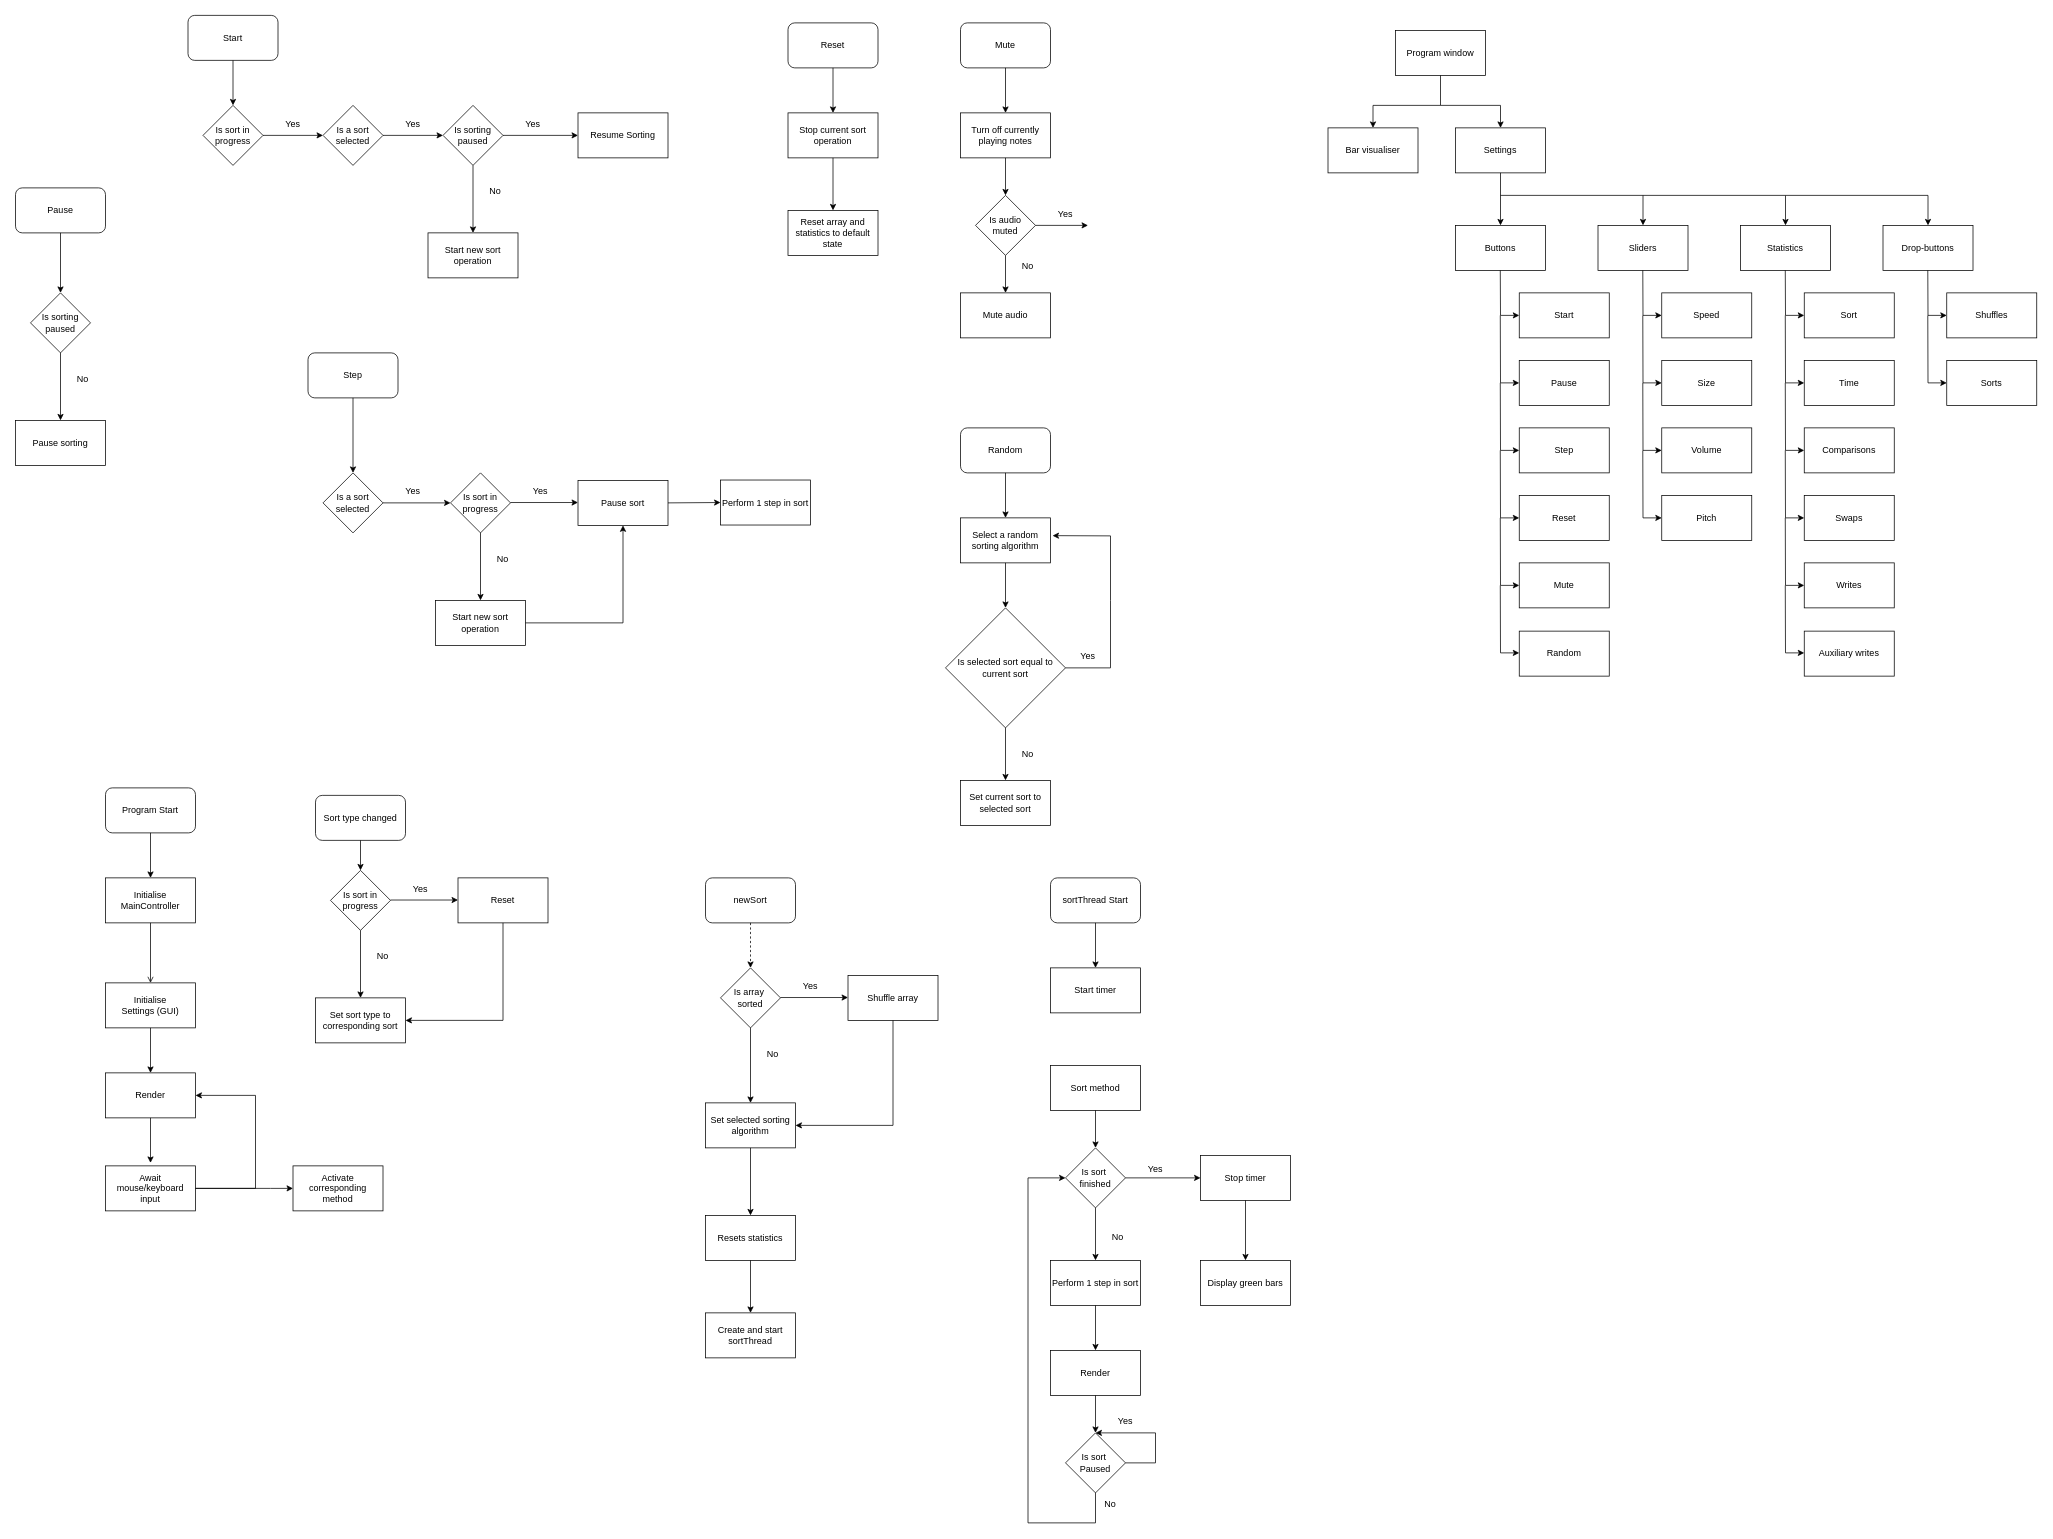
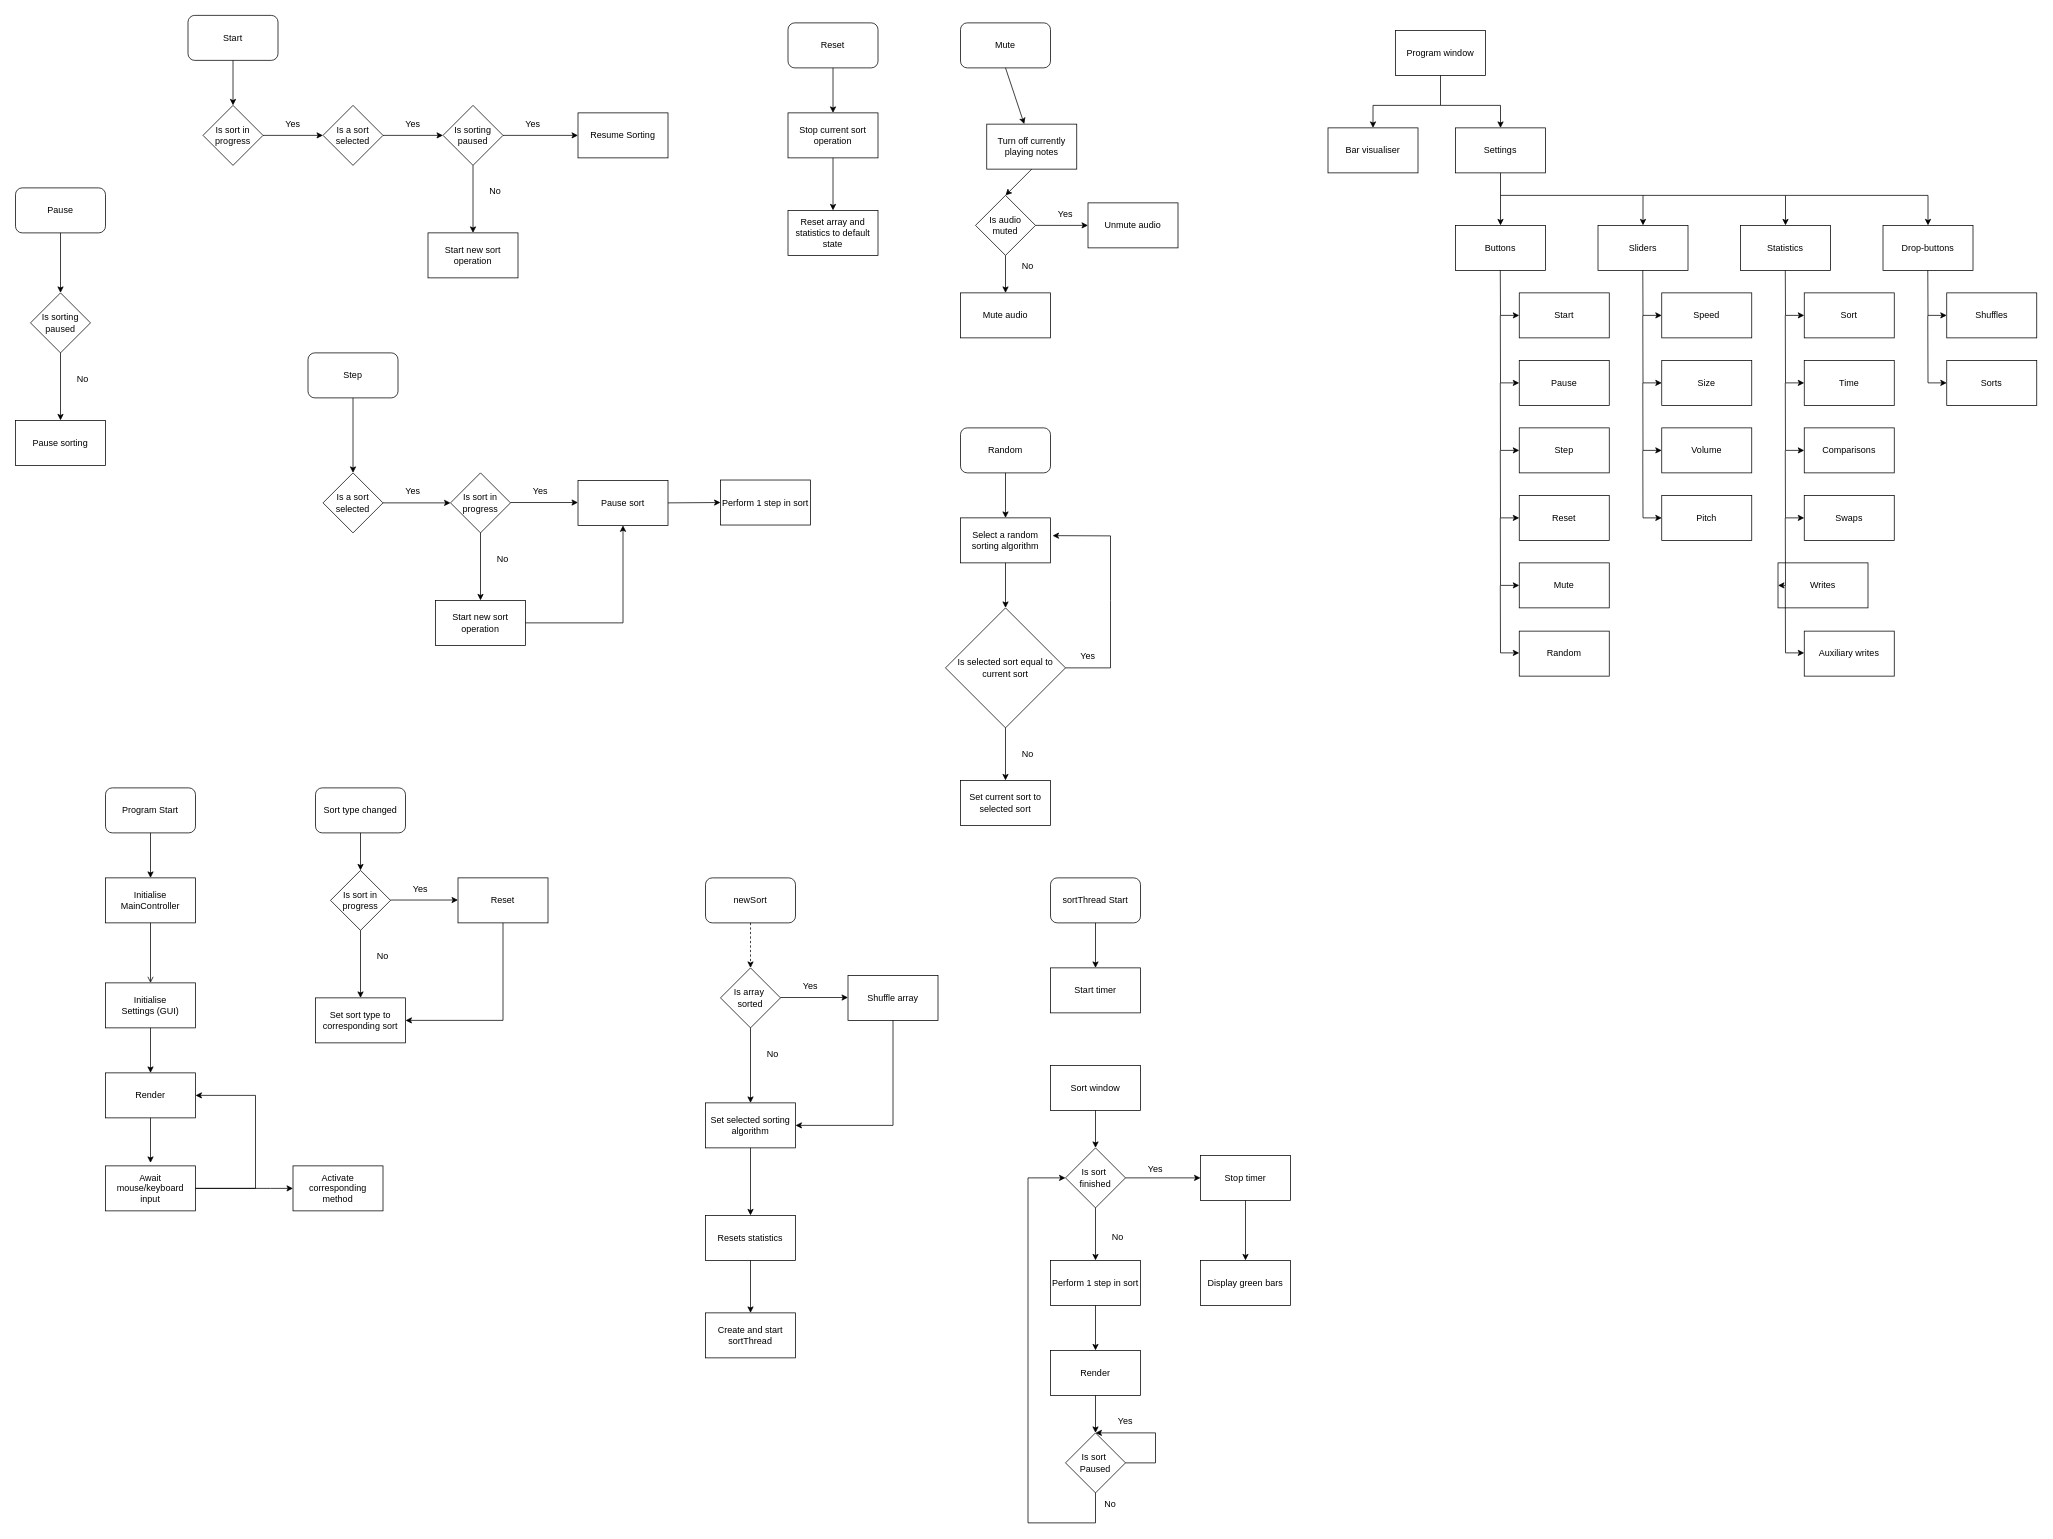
(1005, 135) -> (1032, 147)
none -> (1133, 225)
(1849, 585) -> (1823, 585)
(360, 818) -> (360, 810)
(1095, 1088) -> (1095, 1088)
